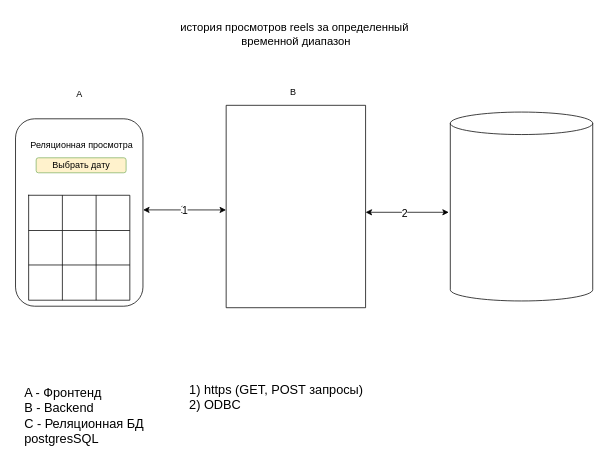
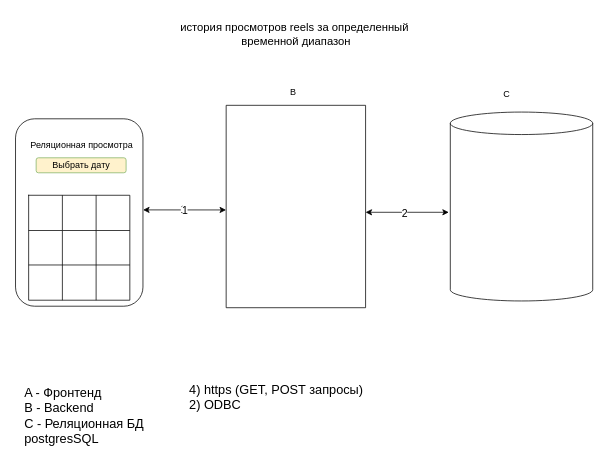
(79, 94) -> none
none -> (507, 94)
(255, 398) -> (255, 398)
